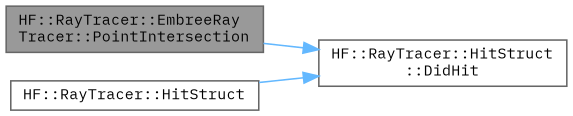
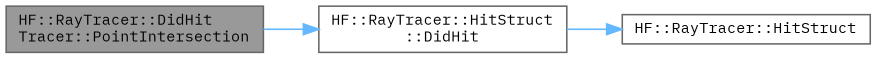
(135, 29) -> (135, 29)
(281, 80) -> (587, 29)
